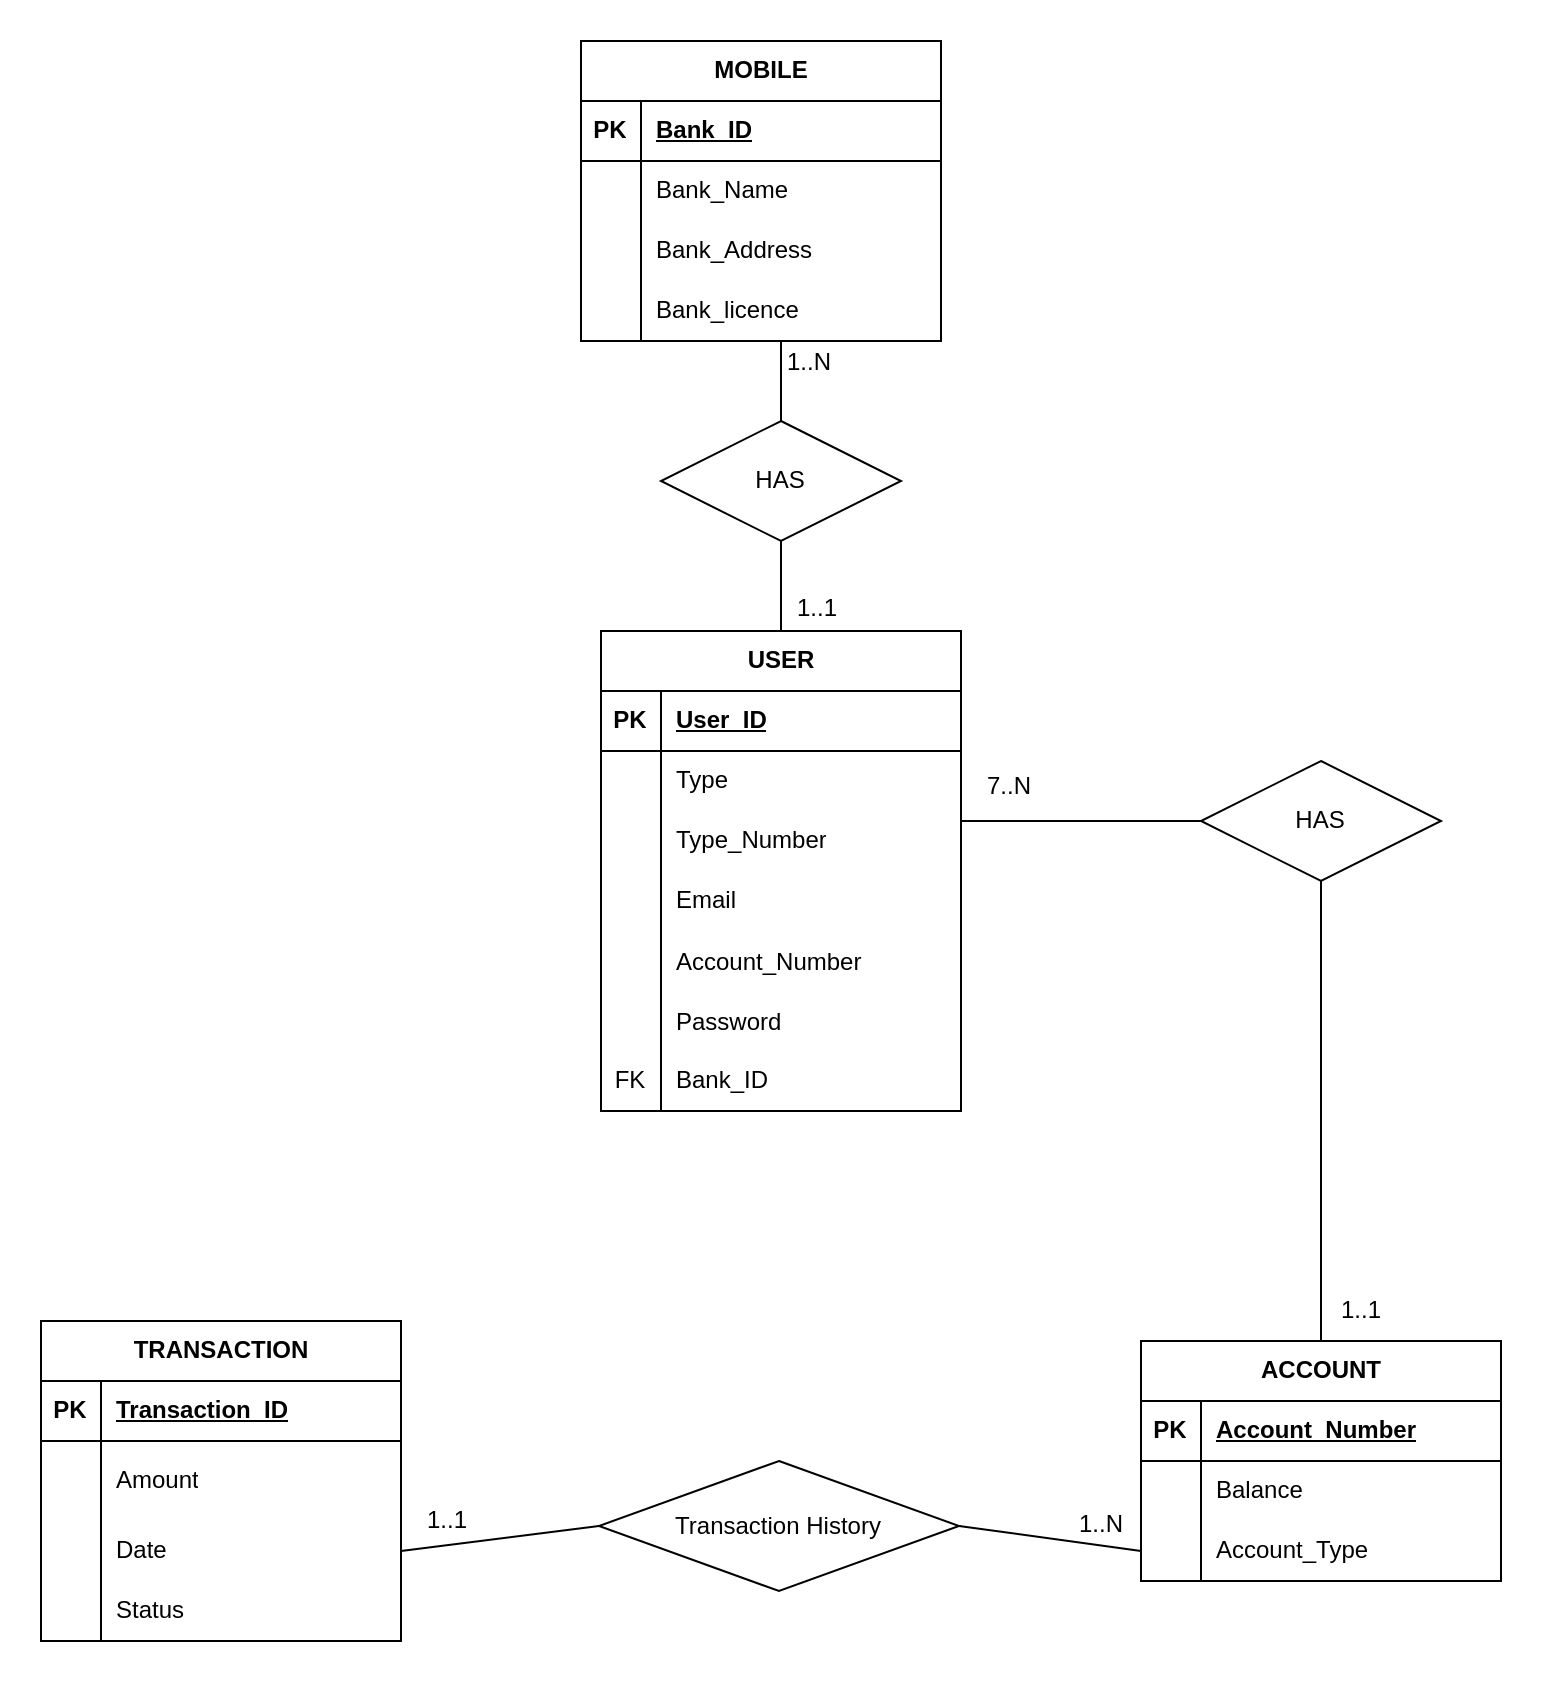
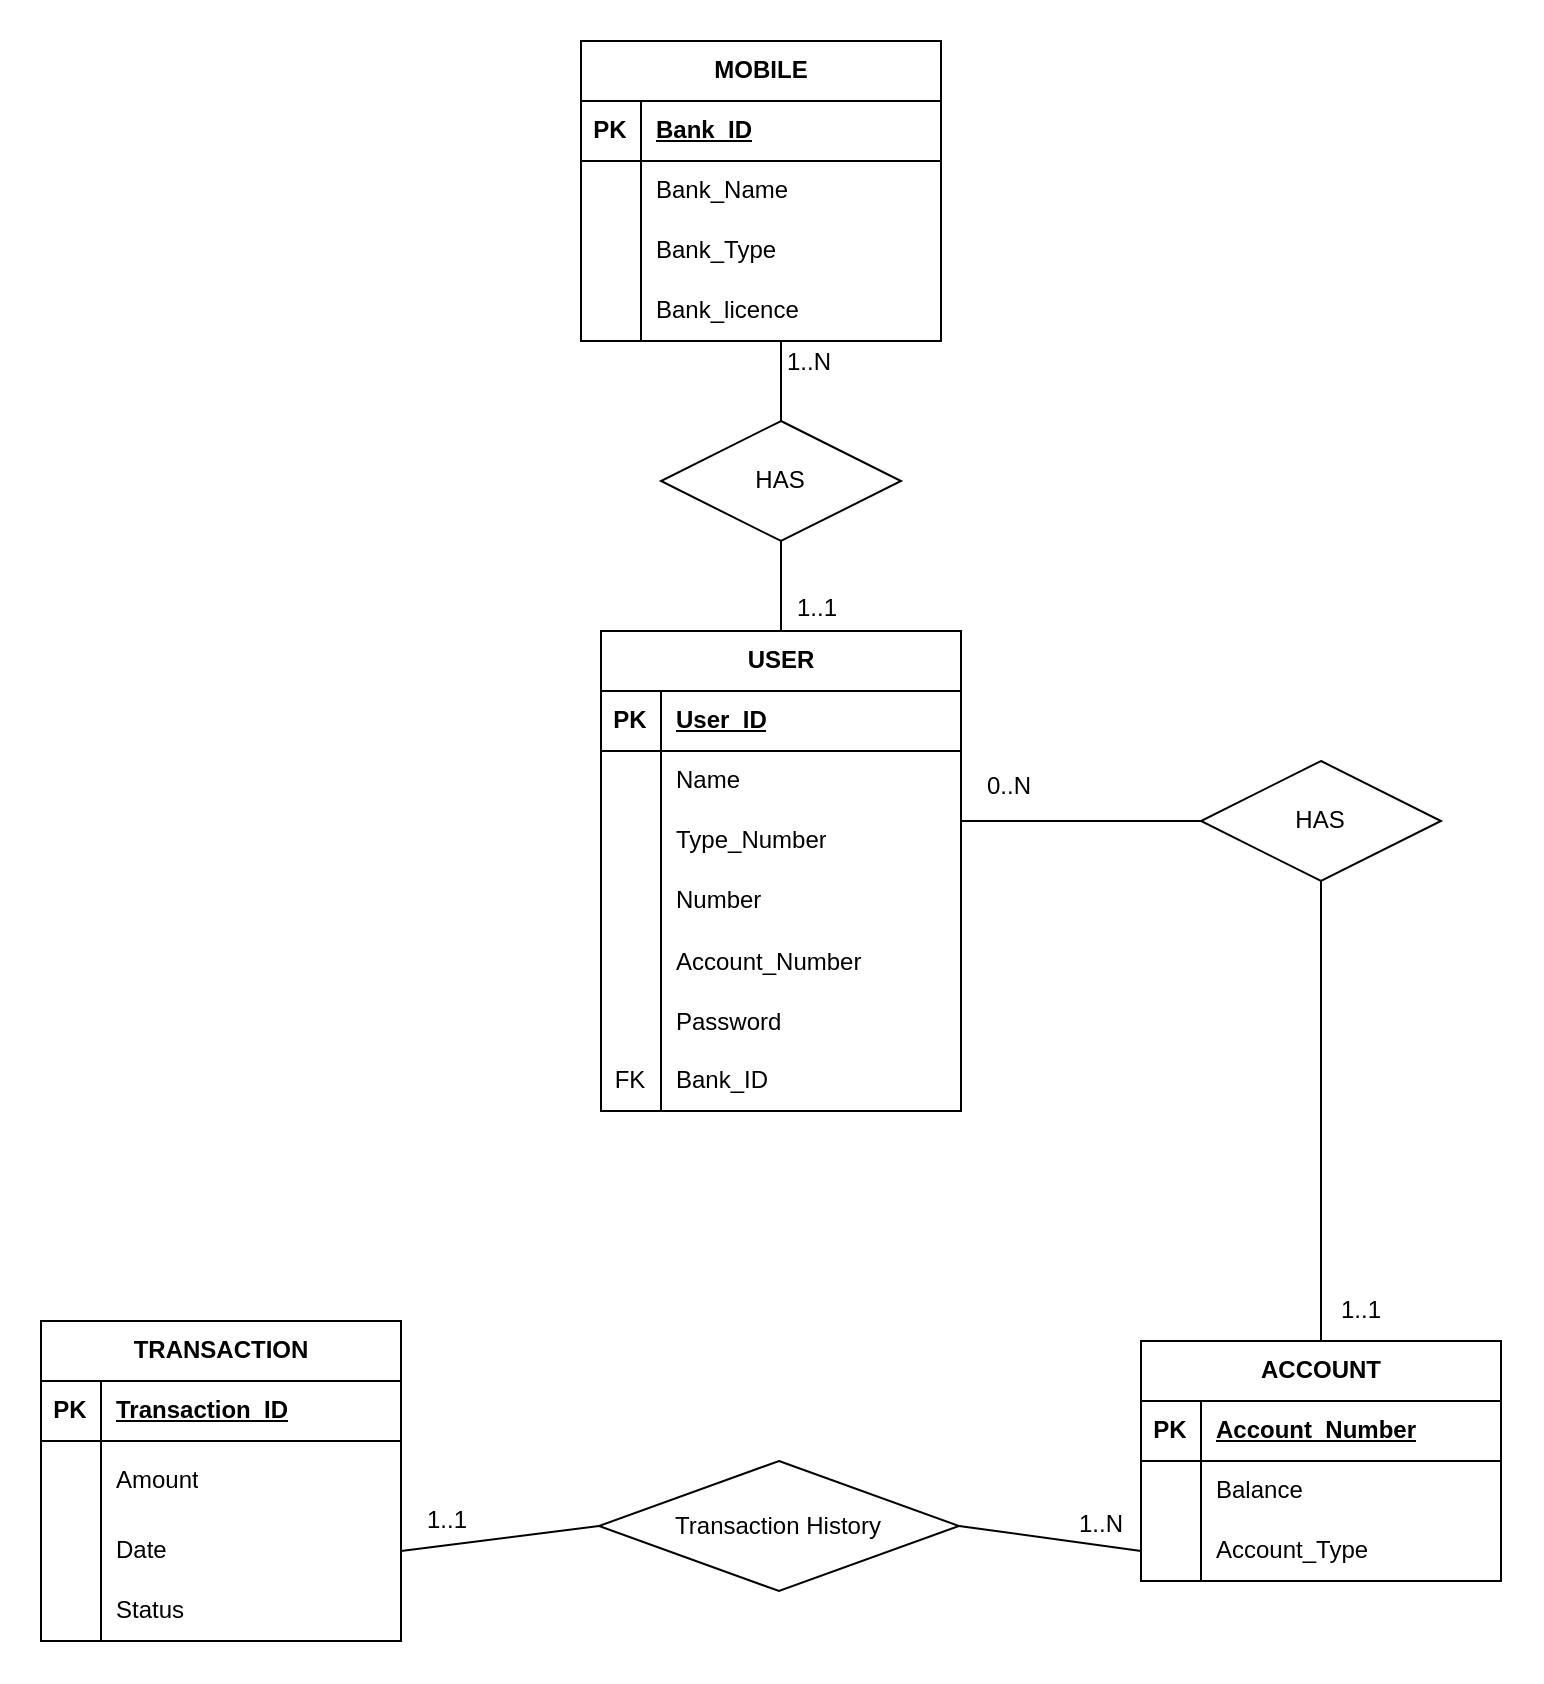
(738, 251) -> (717, 251)
(704, 781) -> (704, 781)
(1010, 787) -> (1010, 787)
(704, 901) -> (717, 901)
